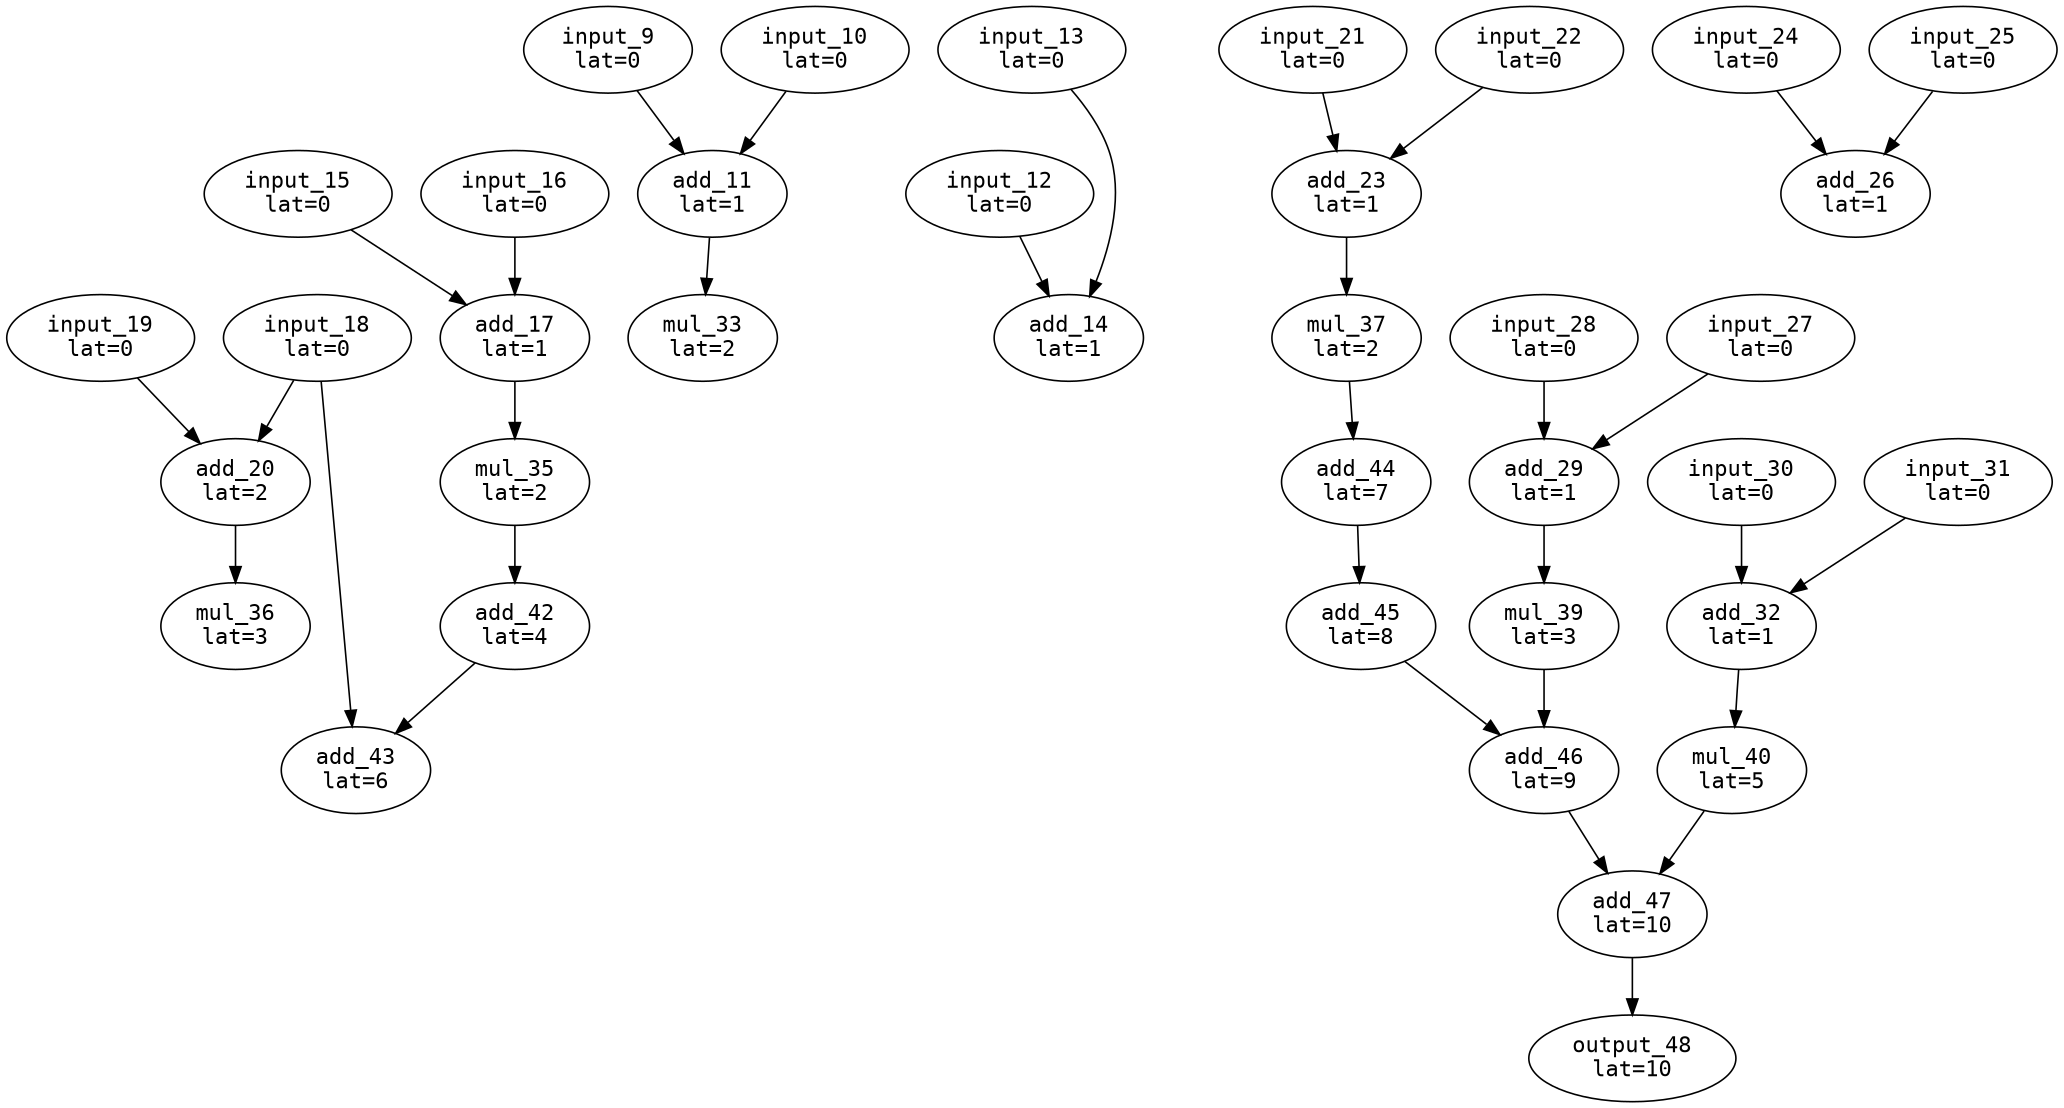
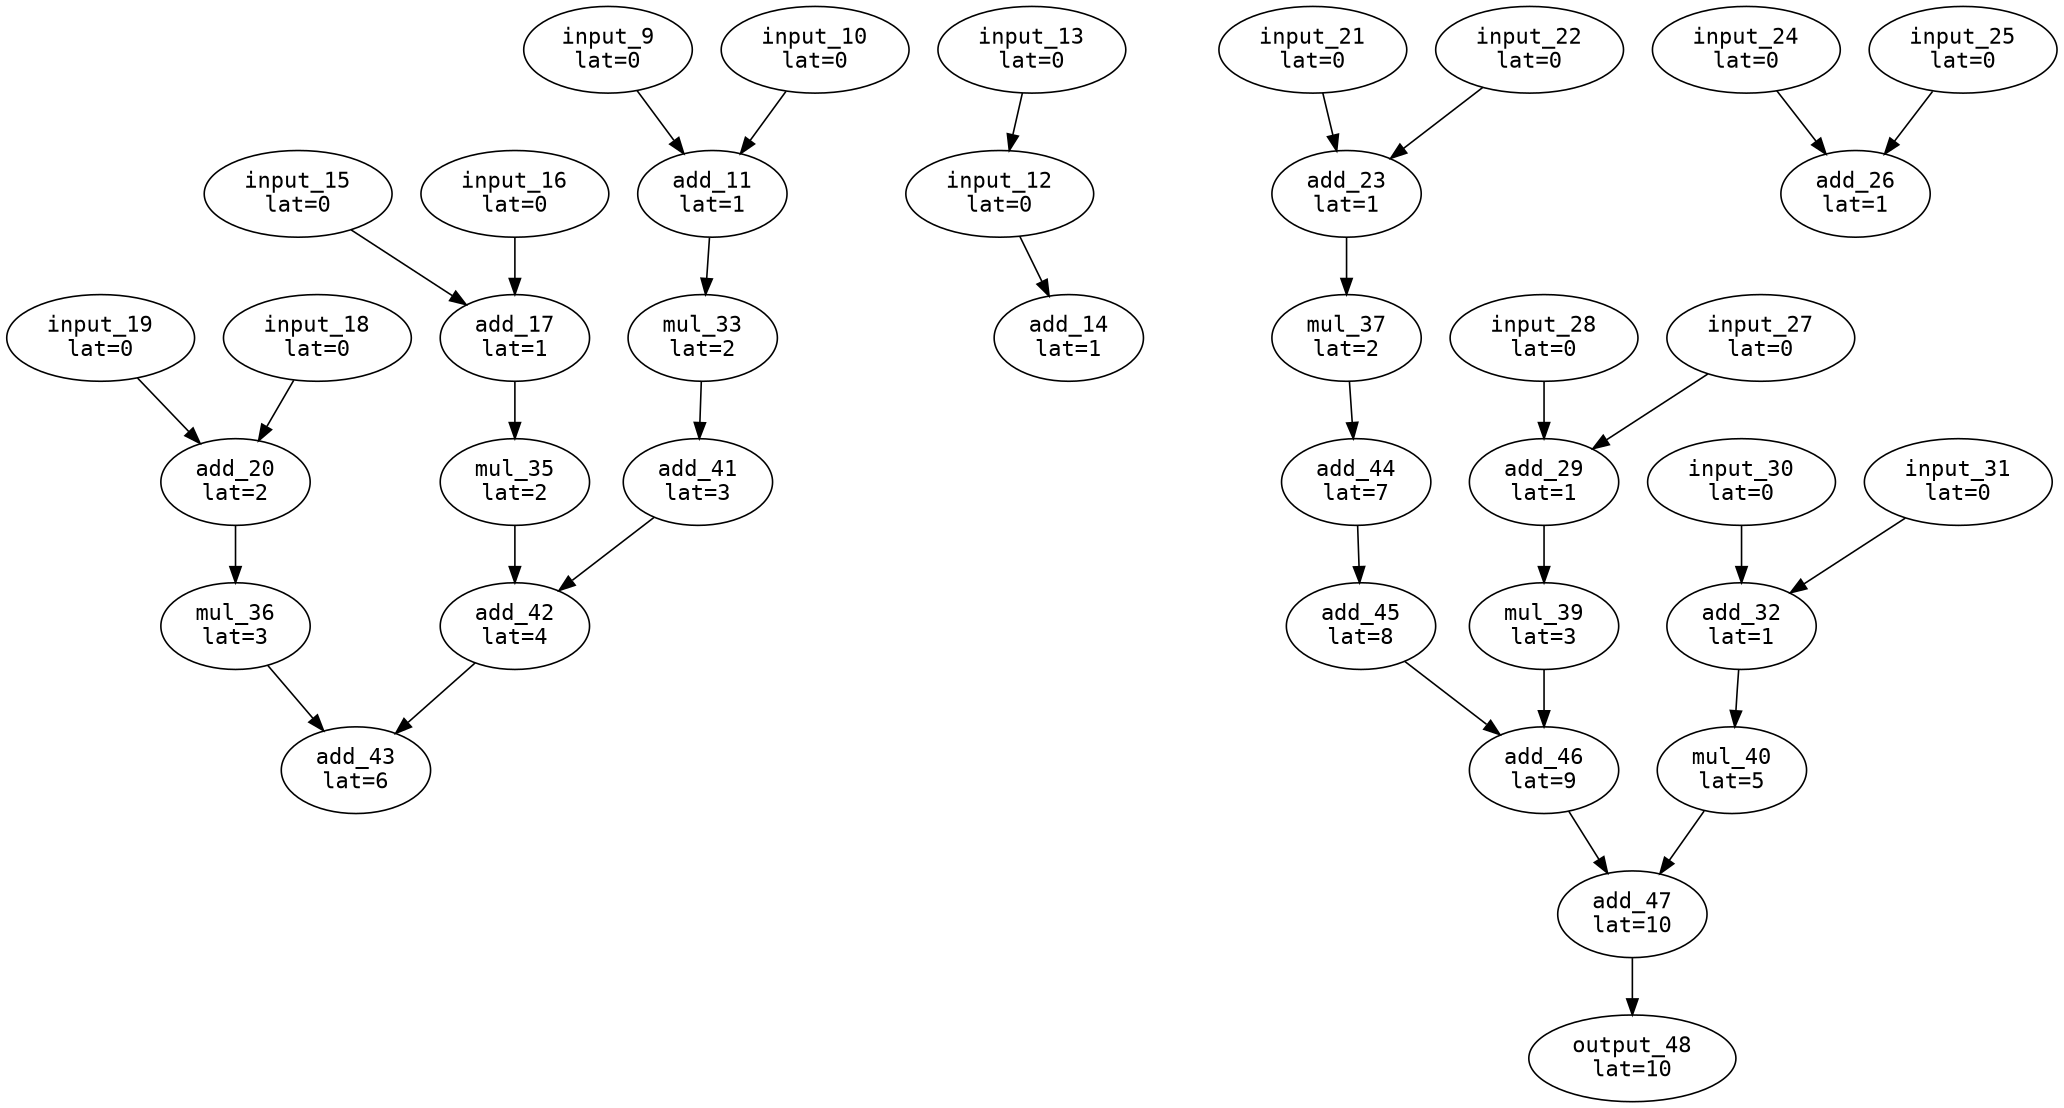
(1115, 181) -> (1018, 114)
none -> (698, 482)
(336, 546) -> (290, 692)
